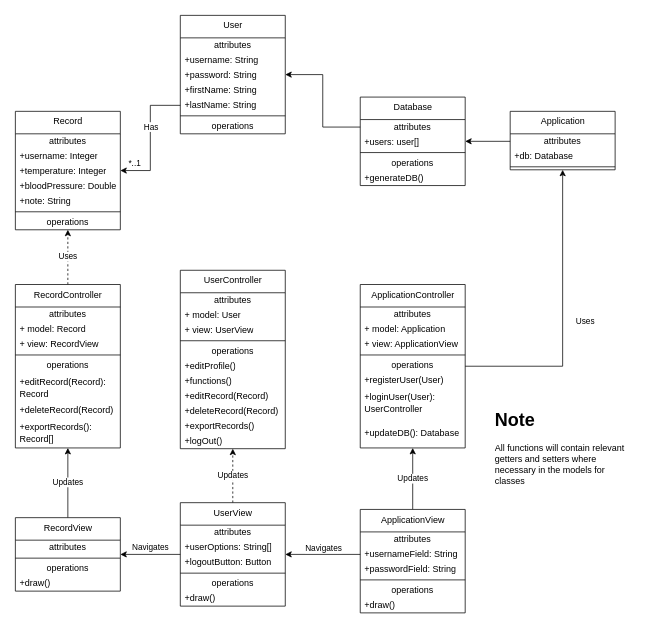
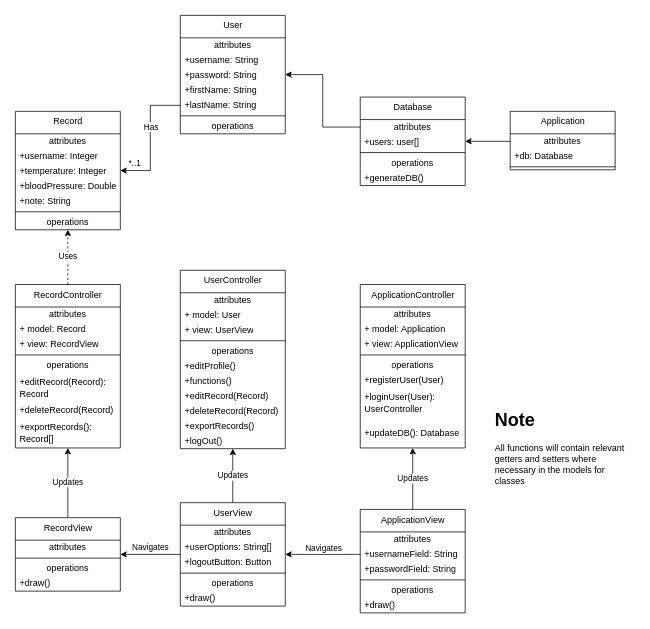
(563, 318) -> none
(233, 490) -> (233, 490)
